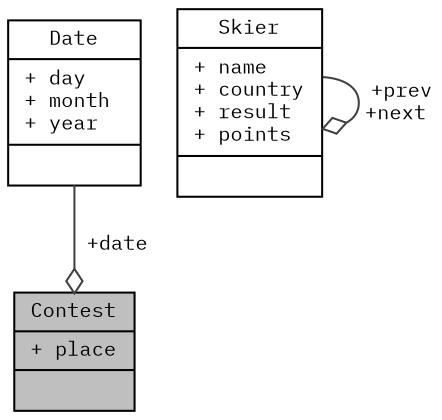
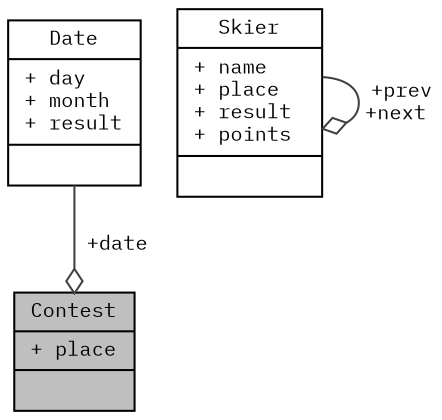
(250, 90) -> (238, 90)
(62, 123) -> (74, 123)
